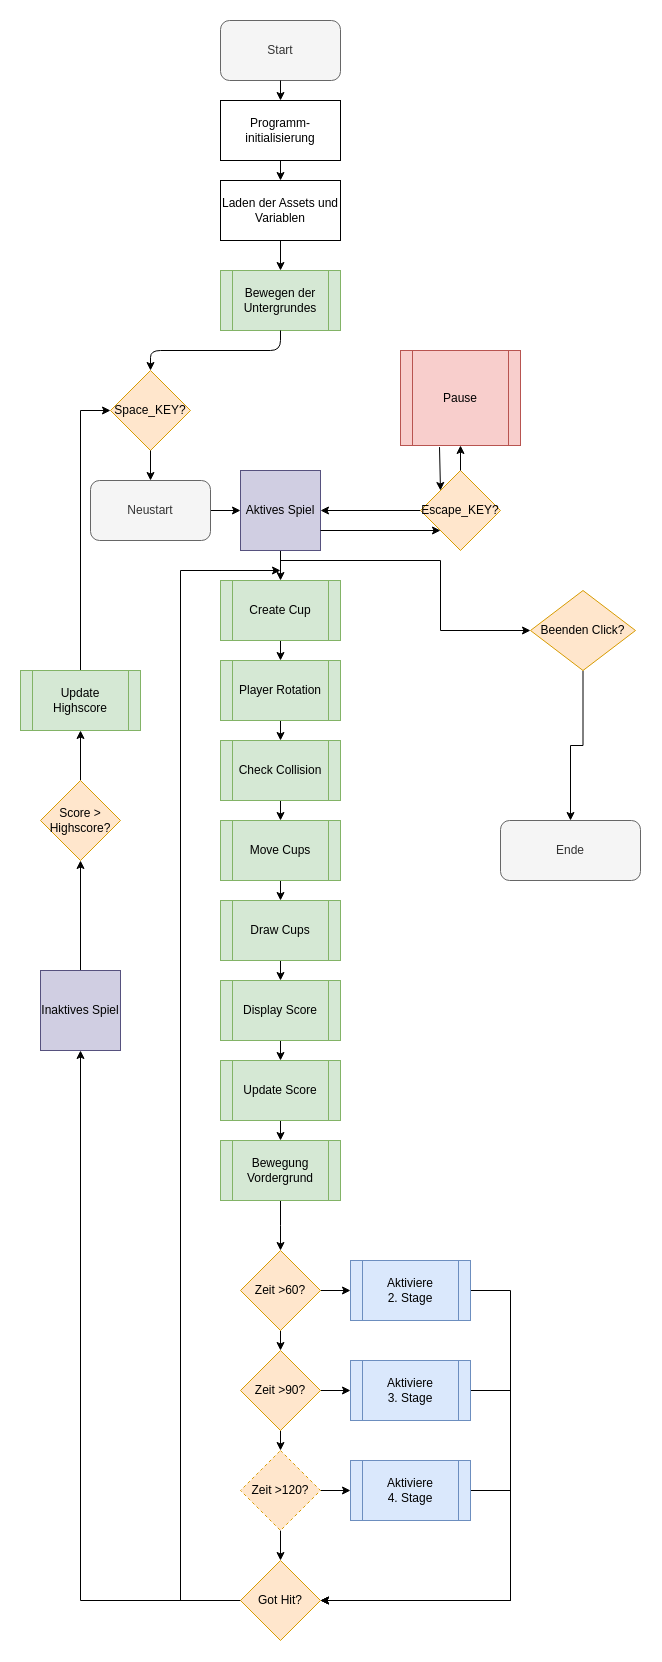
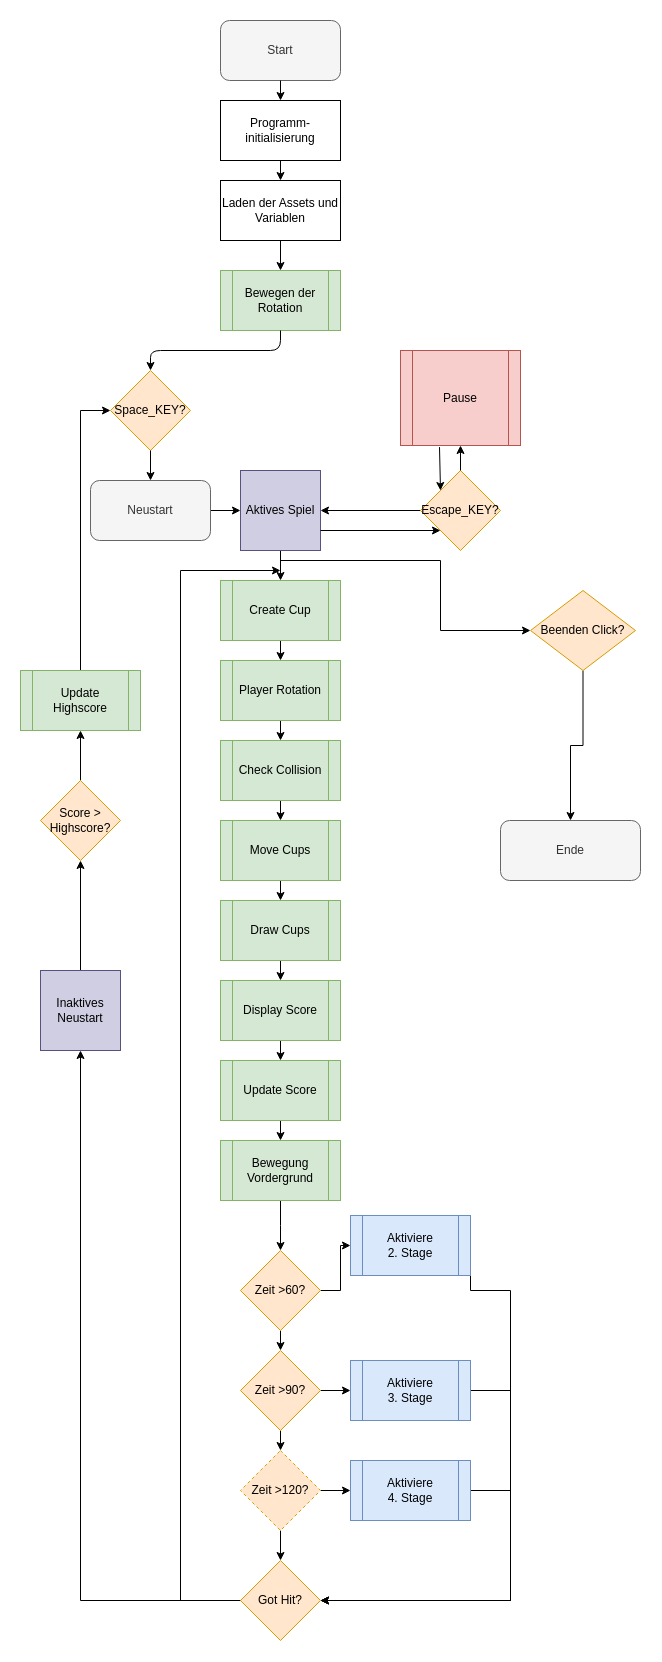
(281, 301) -> (281, 301)
(81, 1011) -> (81, 1011)
(411, 1291) -> (411, 1246)
